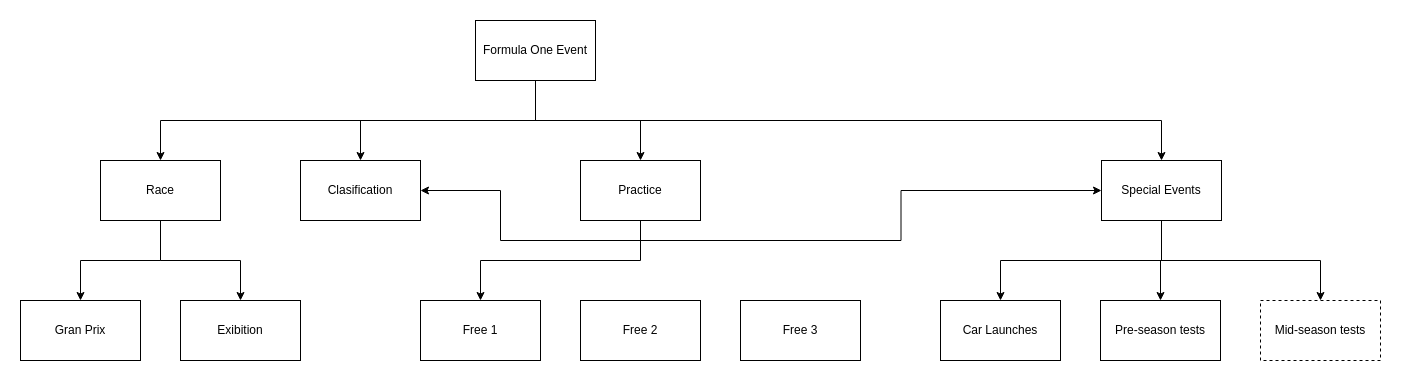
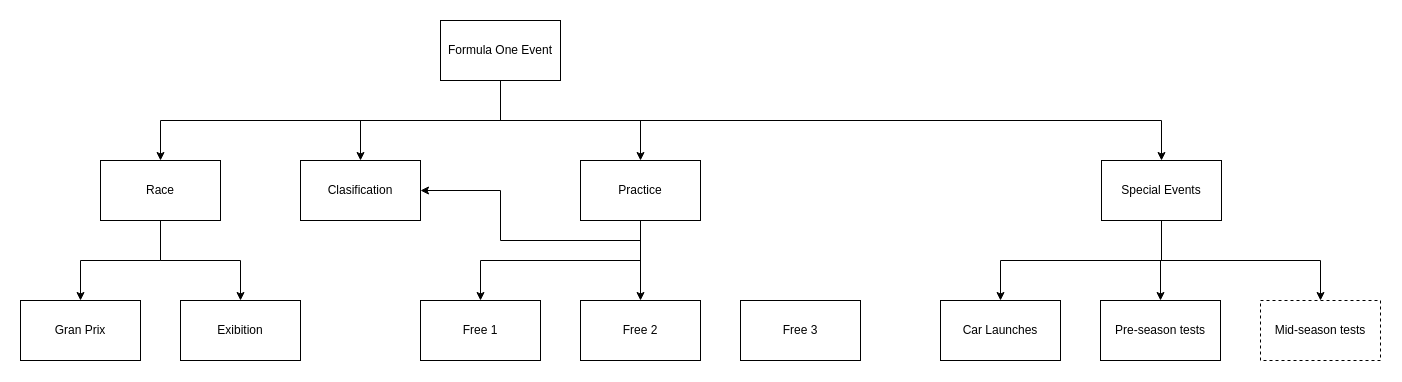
(536, 51) -> (501, 51)
(893, 241) -> (641, 278)
